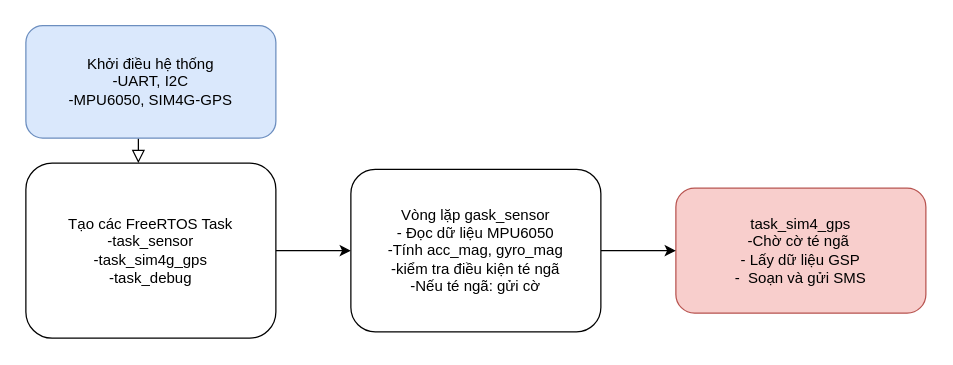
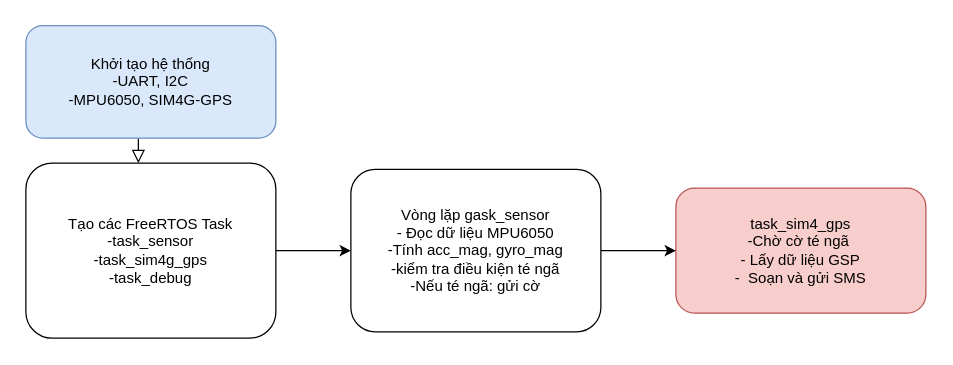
(151, 82) -> (151, 82)
